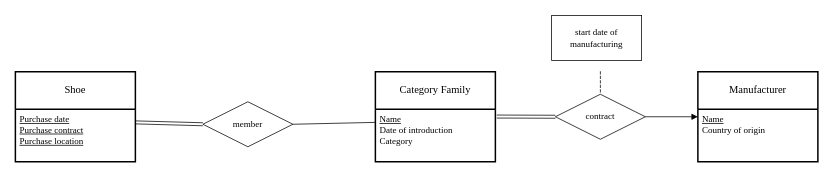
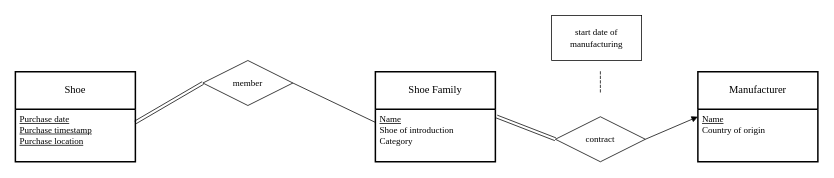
(435, 90) -> (435, 90)
(600, 117) -> (600, 139)
(248, 124) -> (248, 83)
(62, 131) -> (63, 131)
(426, 131) -> (426, 131)
